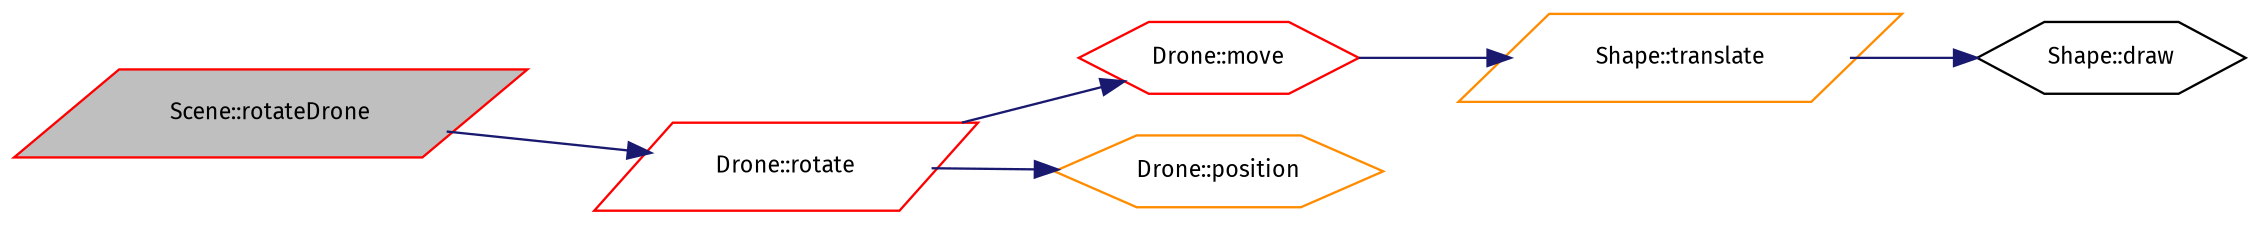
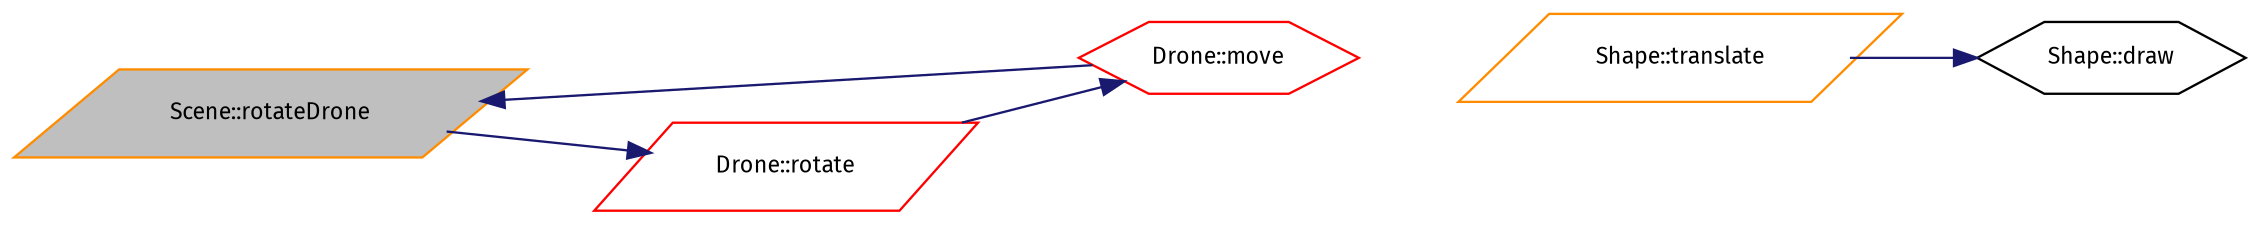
(1423, 58) -> (799, 82)
(271, 113) -> (271, 113)
(1219, 171) -> none
